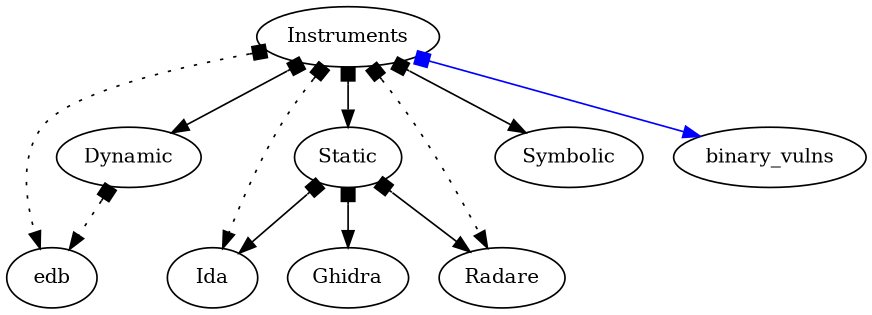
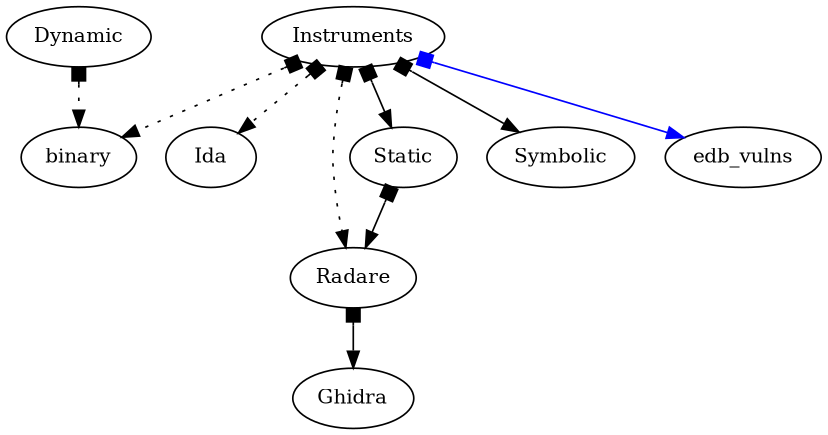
(237, 98) -> none
(770, 157) -> (743, 157)
(348, 217) -> (353, 338)
(280, 218) -> none
(52, 278) -> (79, 157)
